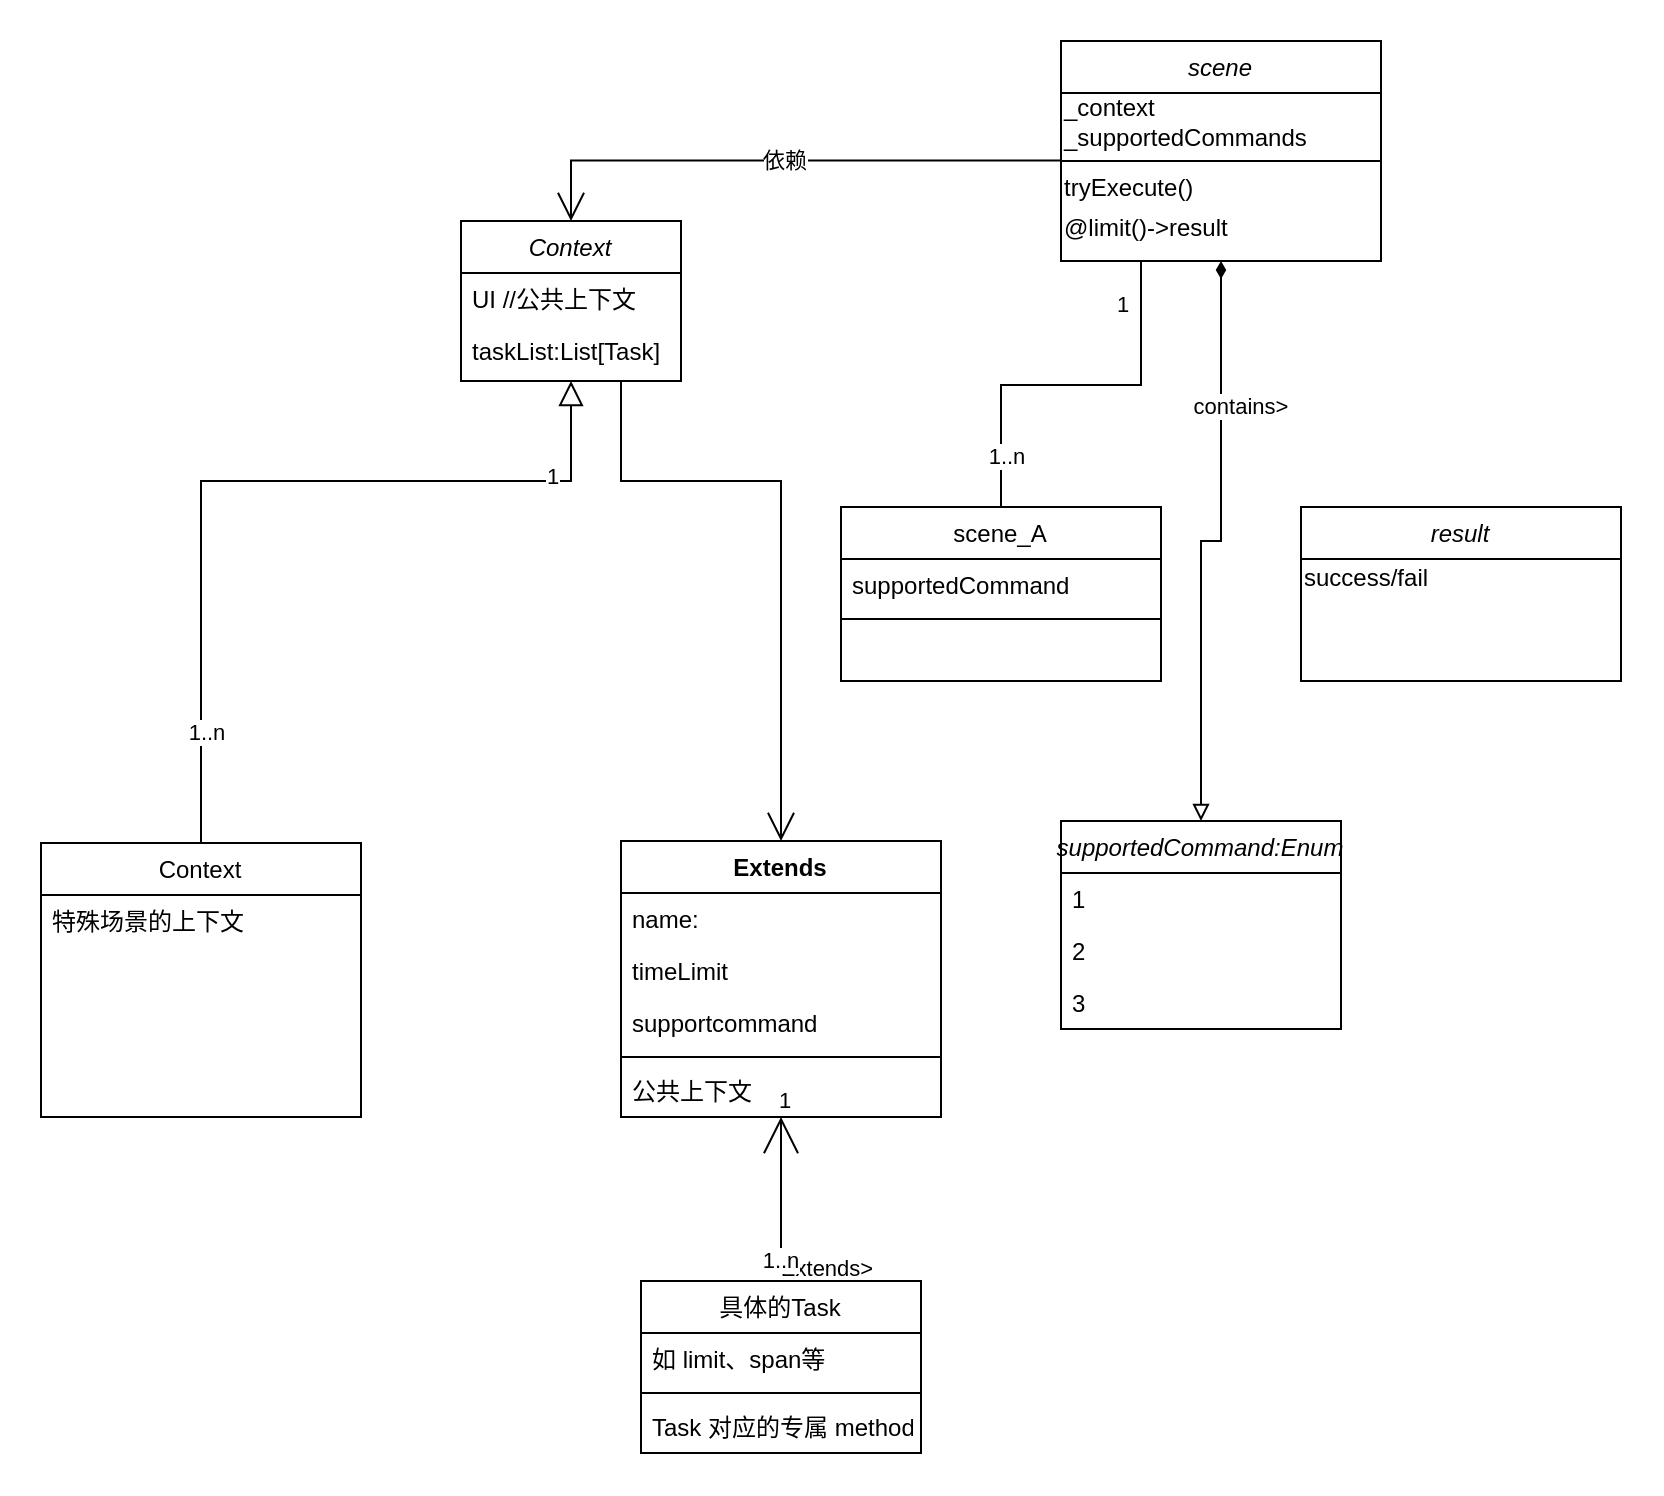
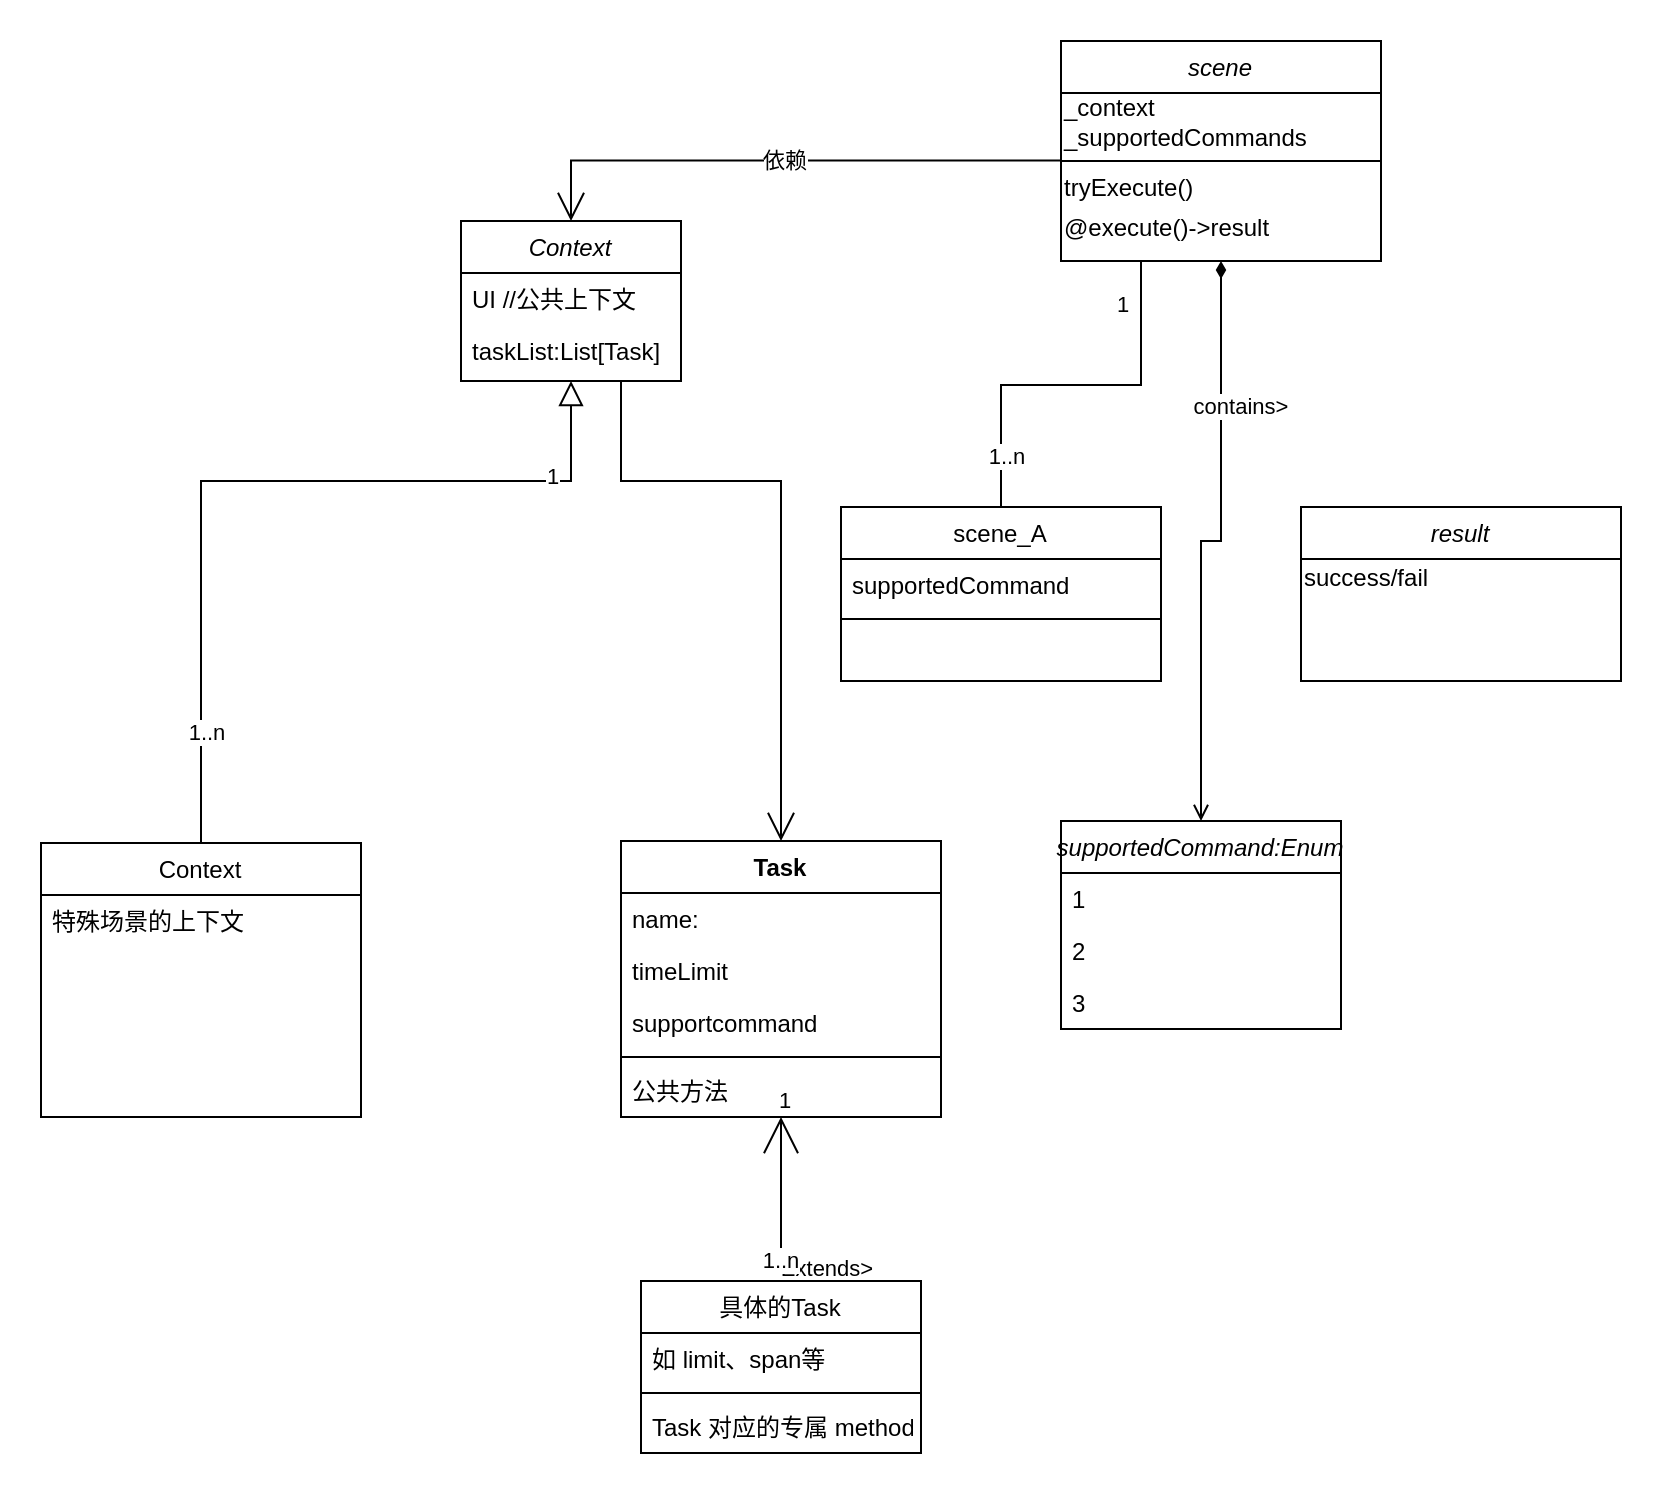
(1160, 229) -> (1183, 229)
(1201, 803) -> (1201, 809)
(780, 868) -> (780, 868)
(692, 1092) -> (680, 1092)
